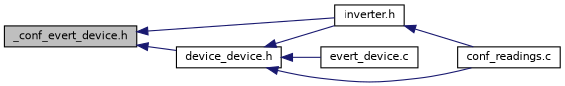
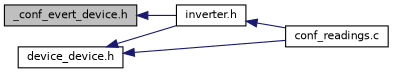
(162, 49) -> none
(369, 57) -> none
